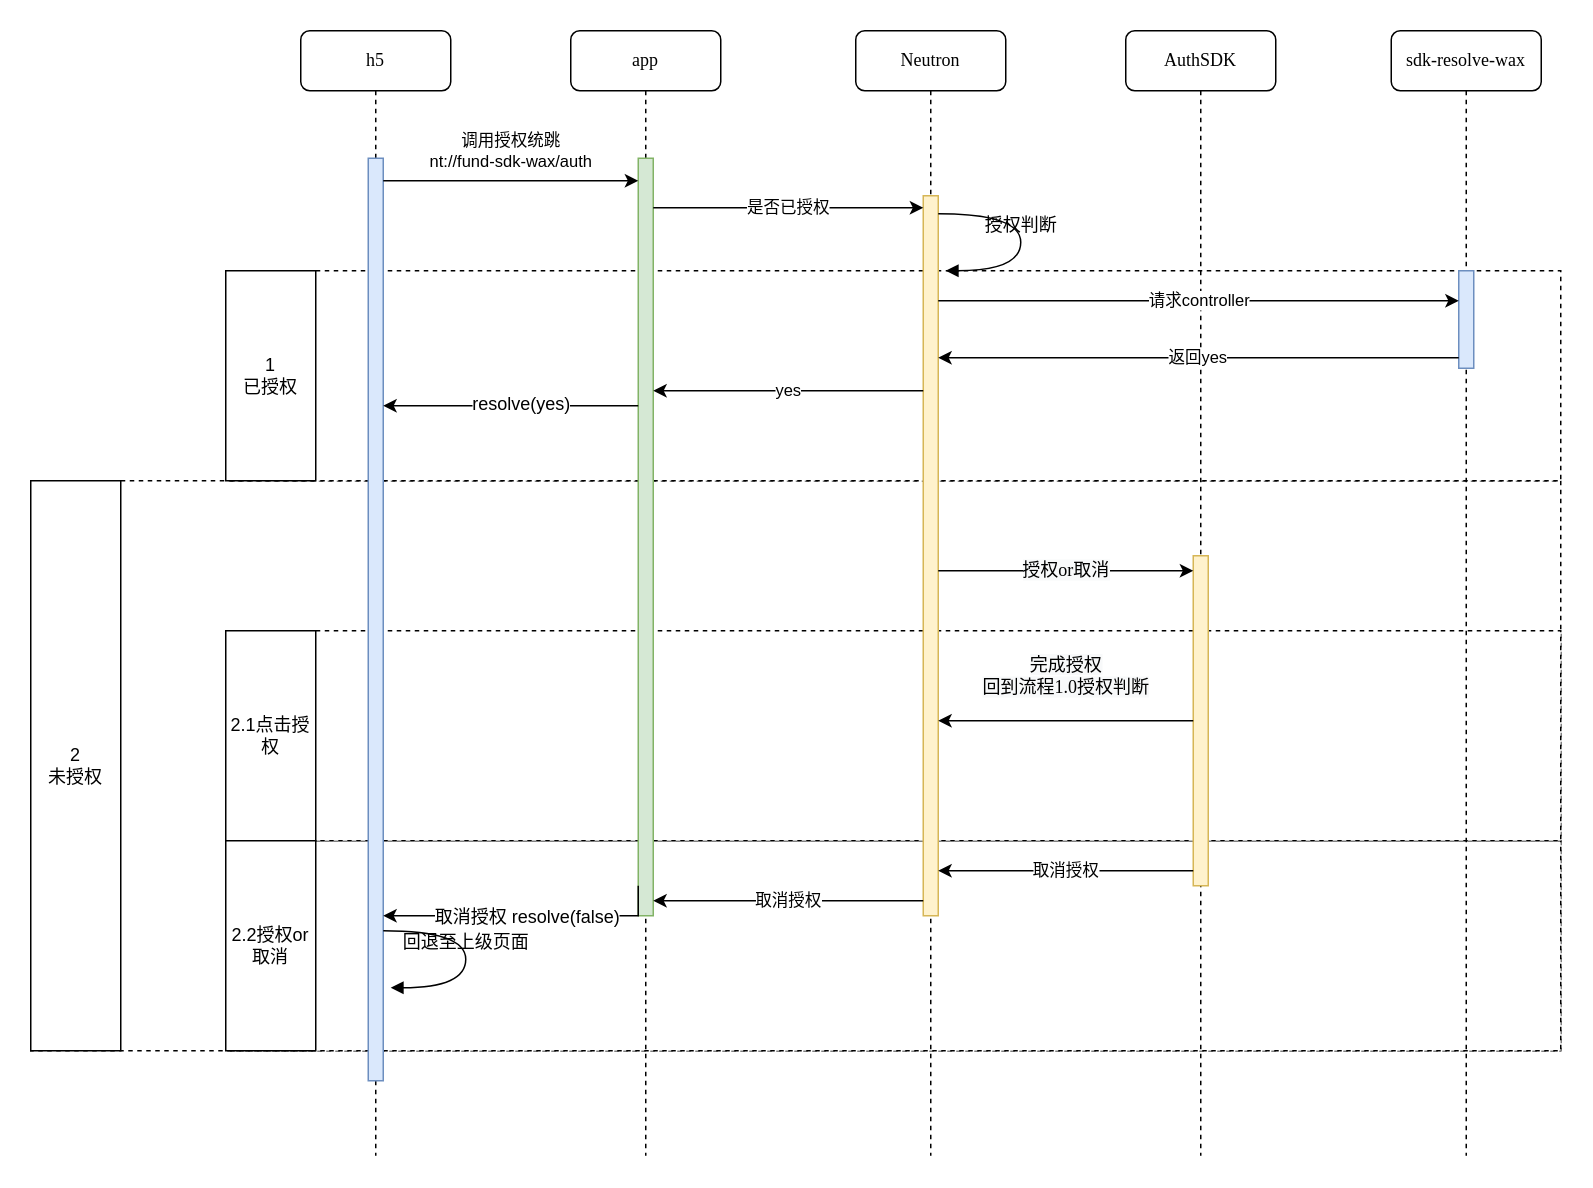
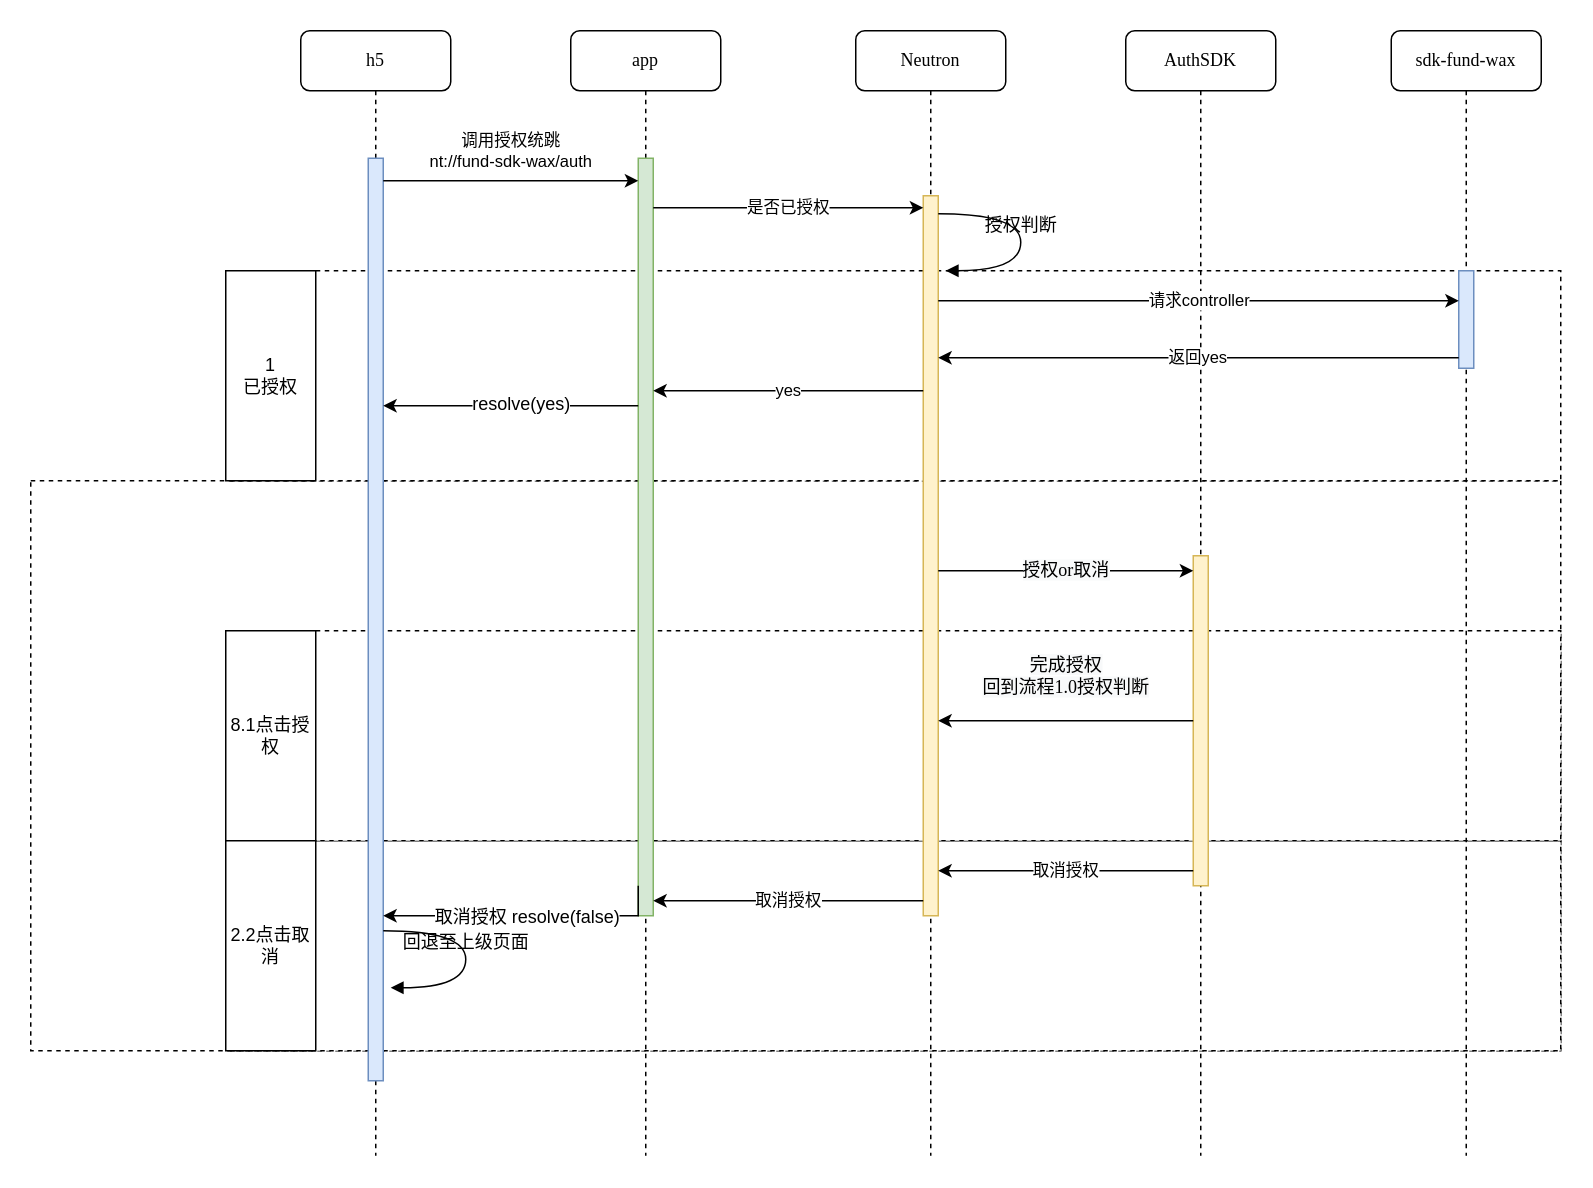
(1466, 61) -> (1466, 61)
(271, 736) -> (271, 736)
(76, 766) -> none
(271, 946) -> (271, 946)
